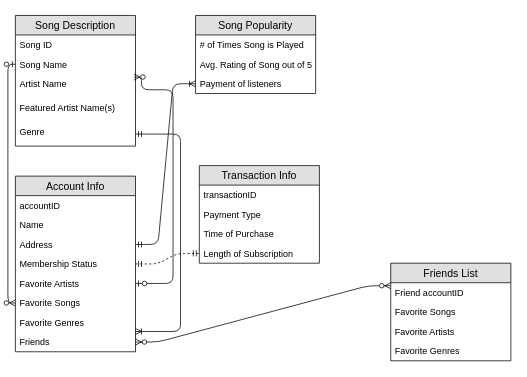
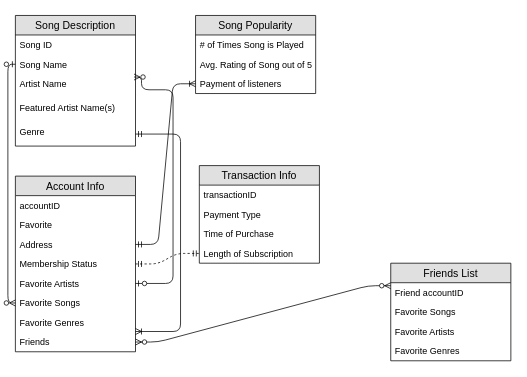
(30, 225) -> (38, 225)
